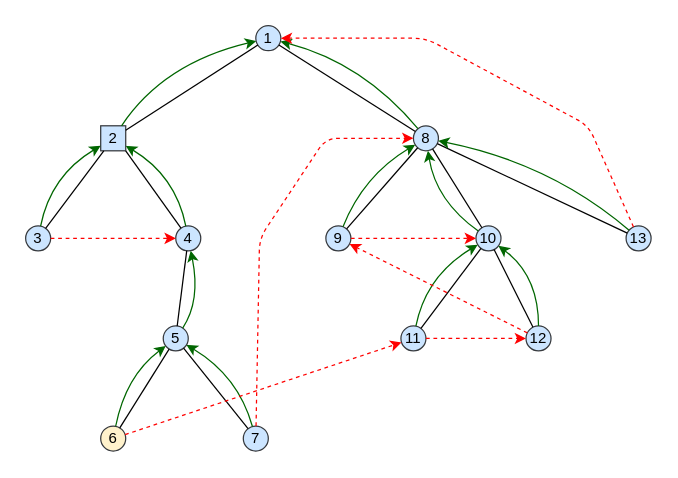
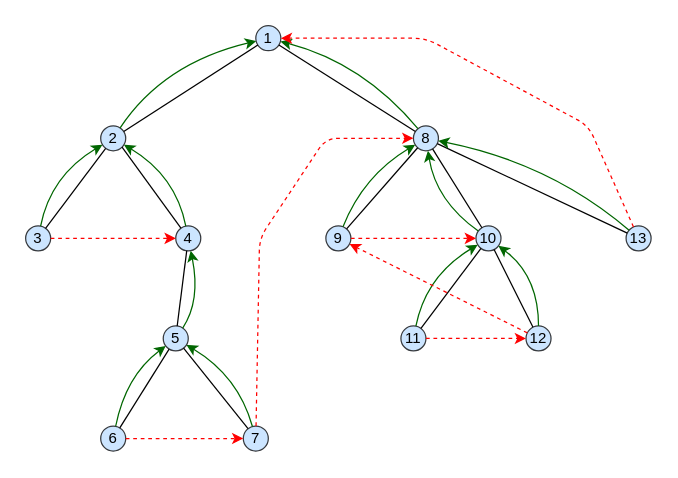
(113, 138) -> (113, 138)
(259, 390) -> (180, 438)
(113, 438) -> (113, 438)
